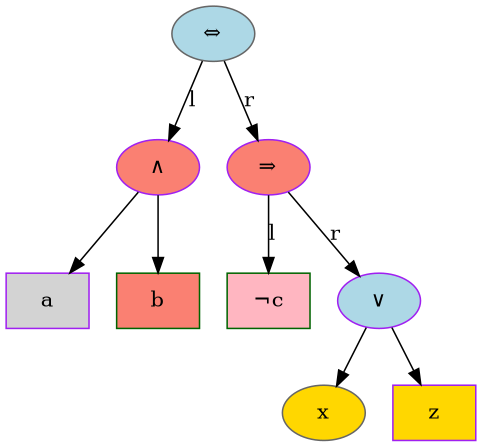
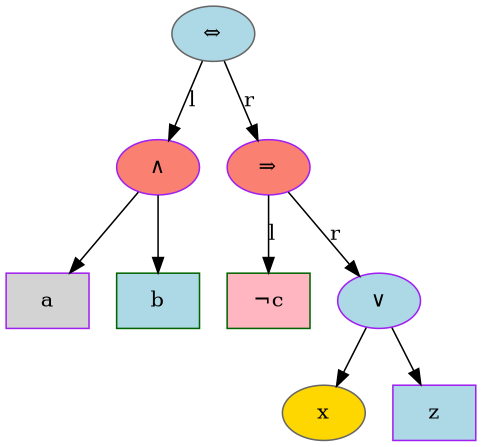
(158, 301) -> (158, 301)
(434, 413) -> (434, 413)
